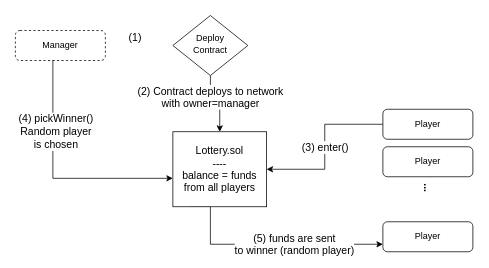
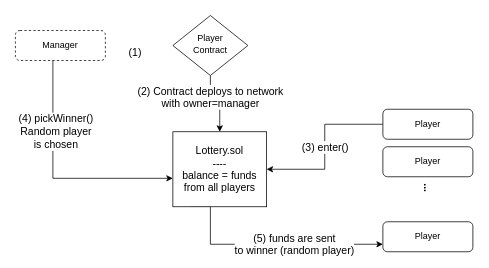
(135, 38) -> (135, 53)
(210, 44) -> (210, 44)
